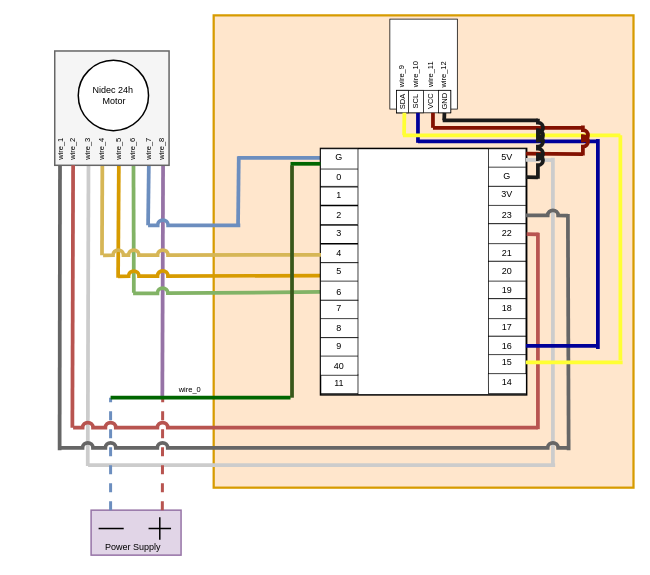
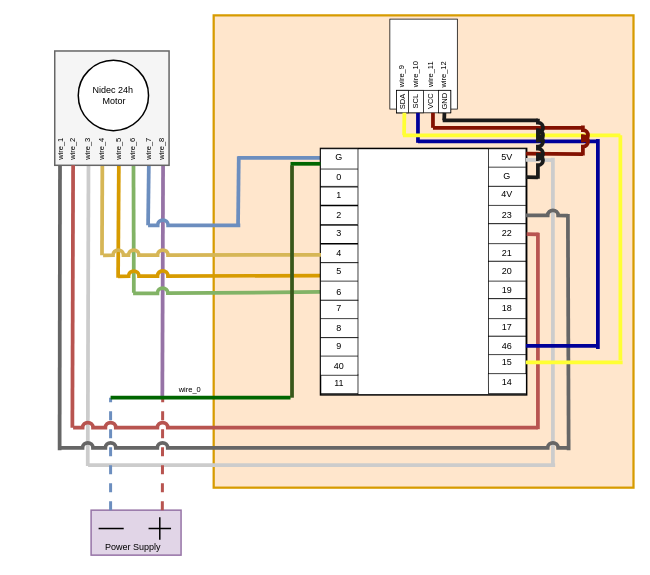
(507, 195) -> (507, 195)
(507, 346) -> (507, 346)
